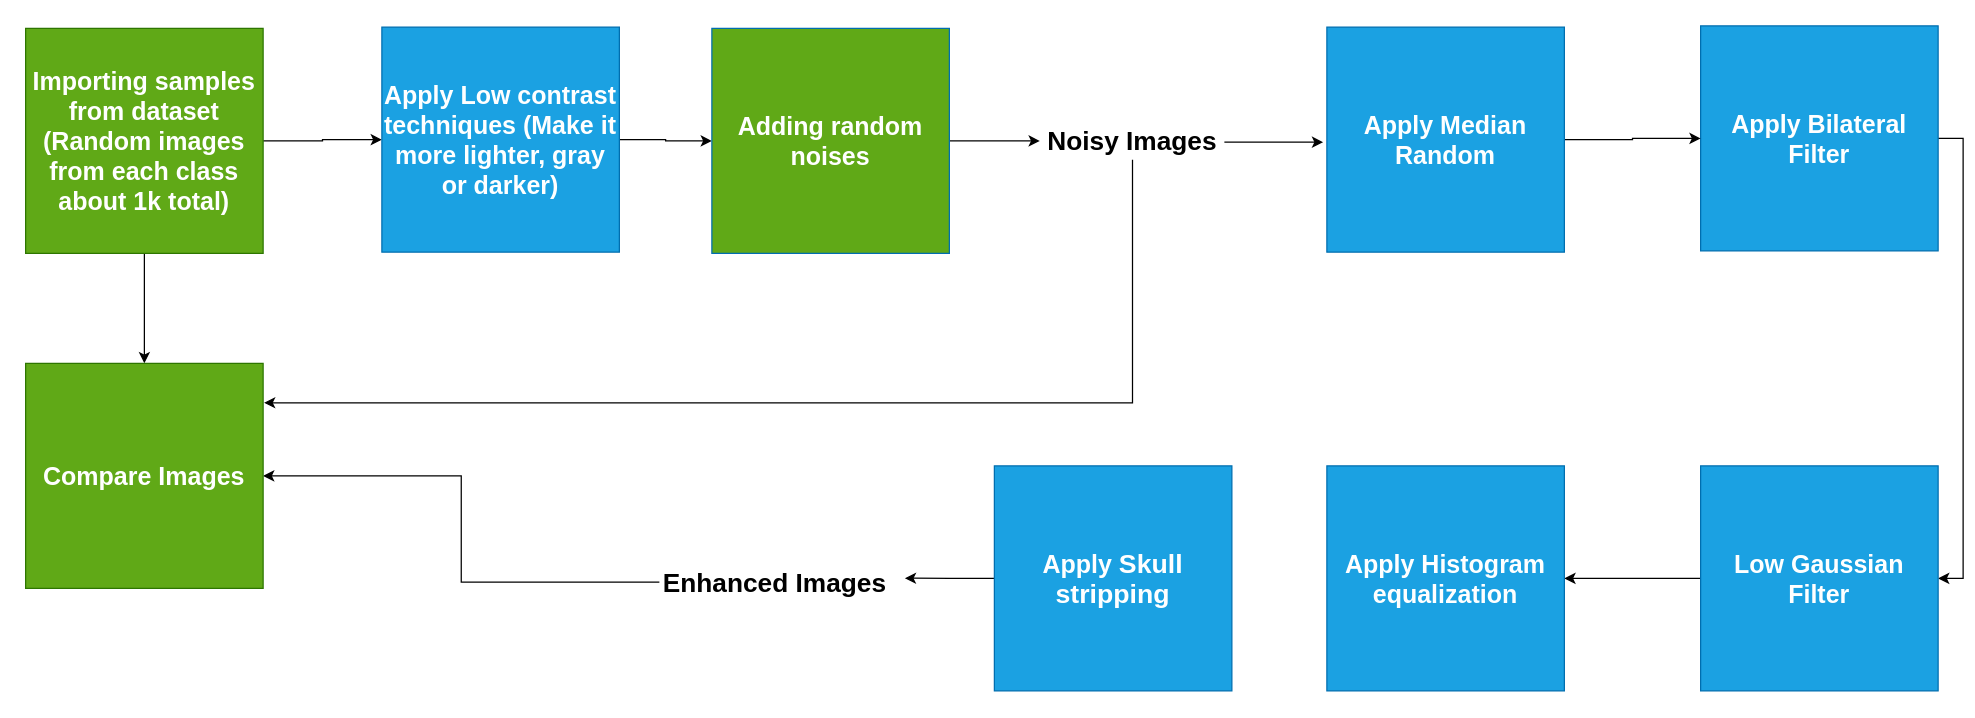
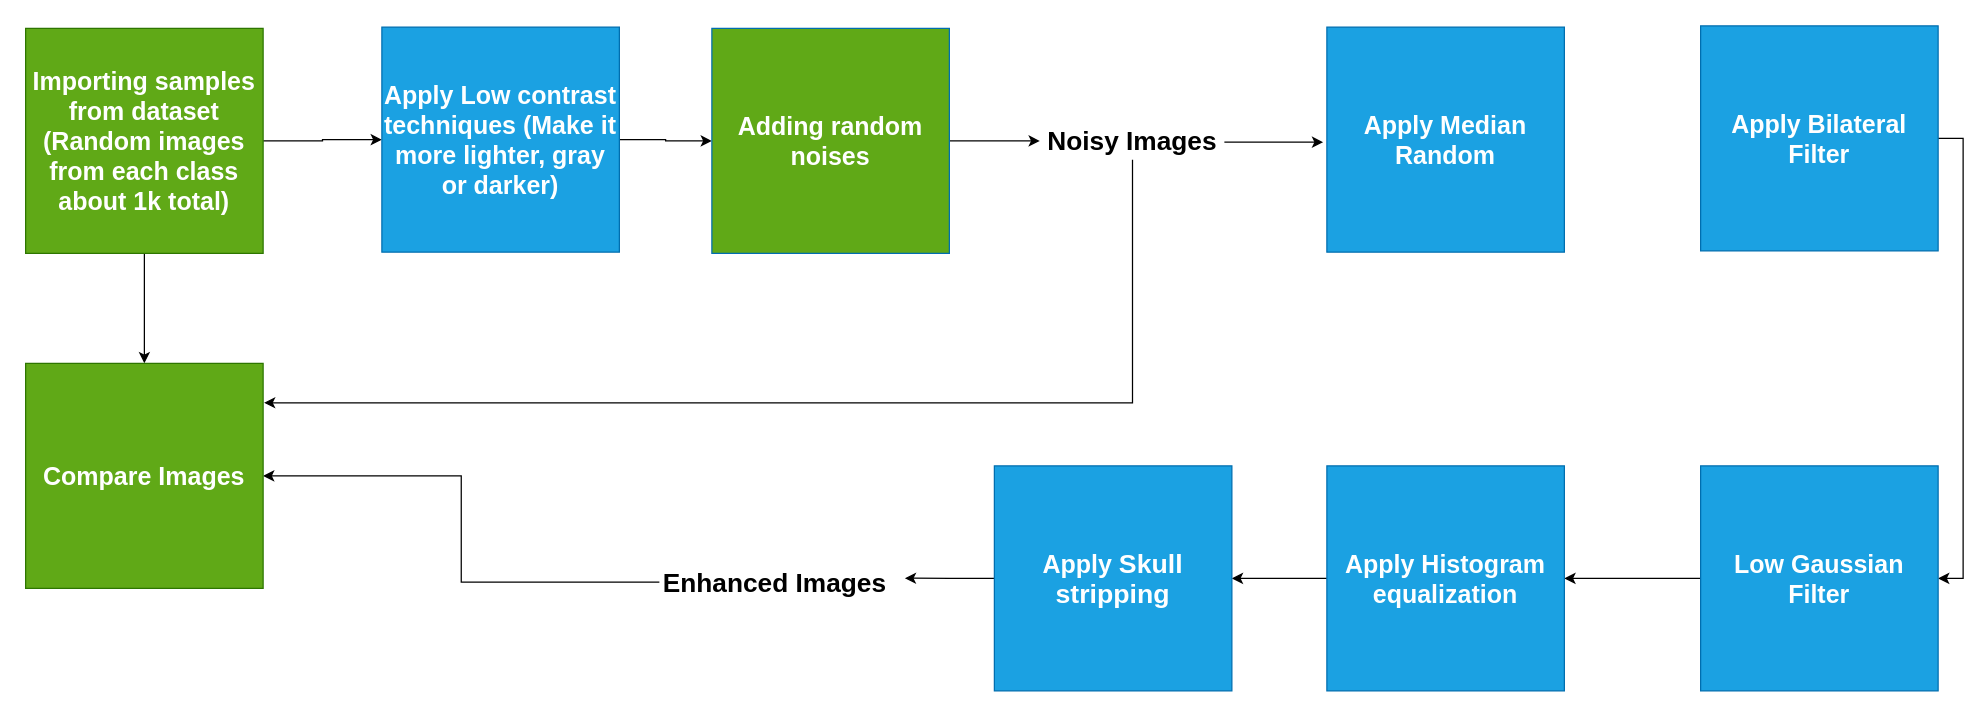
(1628, 139) -> none
none -> (1284, 578)
